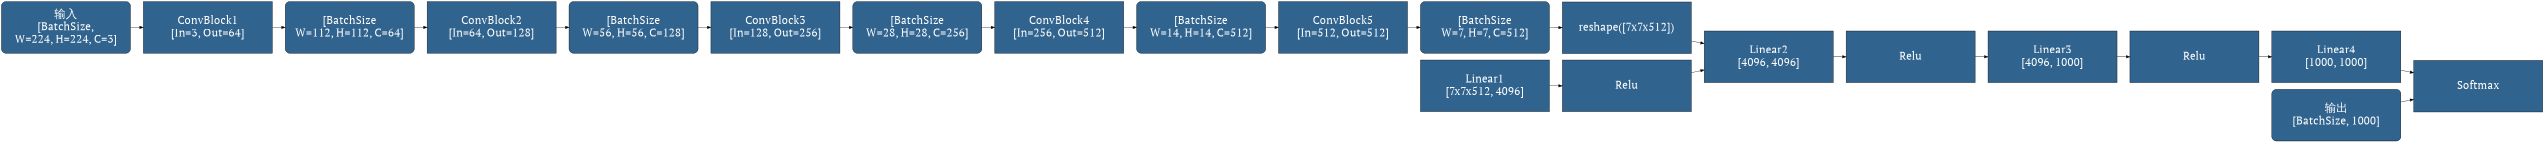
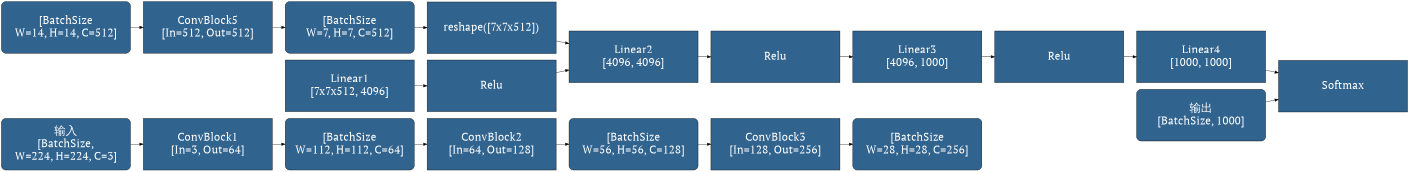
(1059, 27) -> none
